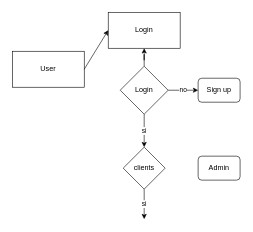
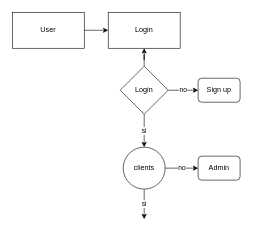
(48, 69) -> (48, 30)
(144, 168) -> (144, 168)
none -> (185, 168)
